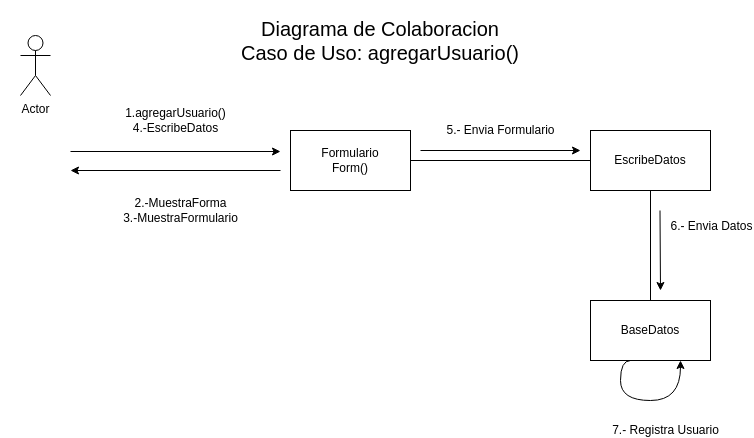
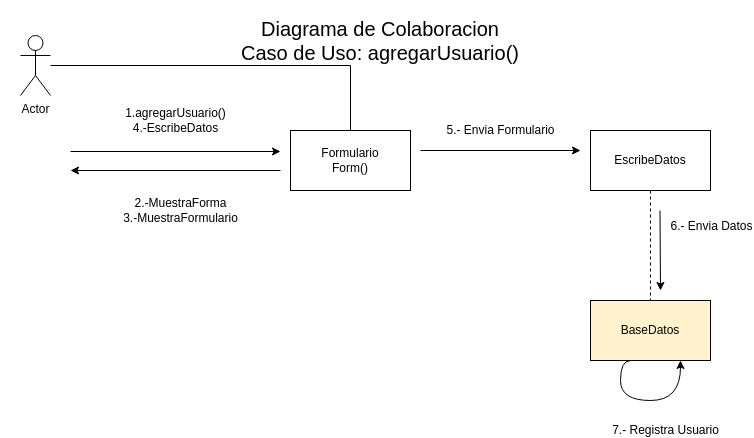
none -> (233, 66)
(501, 161) -> none
(651, 246) -> (651, 246)
(651, 331) -> (651, 331)
